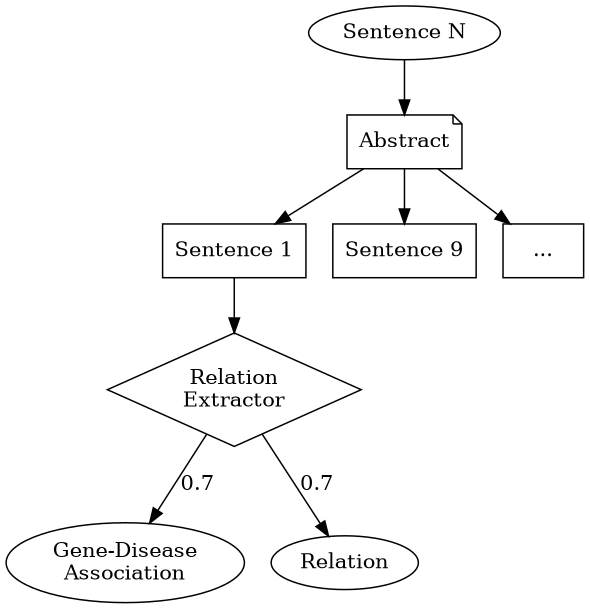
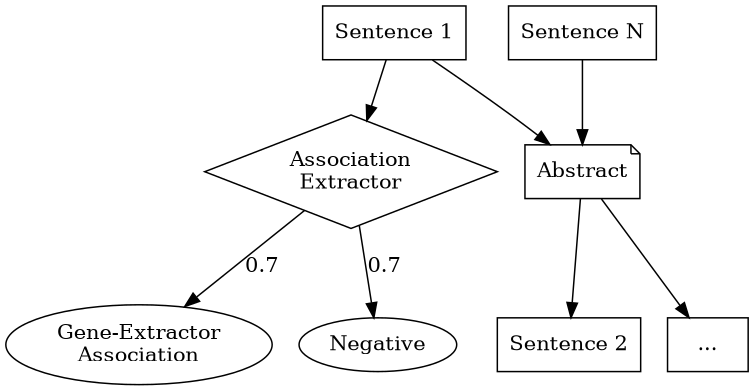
(404, 33) -> (582, 33)
(326, 192) -> (486, 97)
(404, 251) -> (569, 345)
(234, 390) -> (351, 172)
(125, 563) -> (139, 345)
(345, 563) -> (378, 345)
